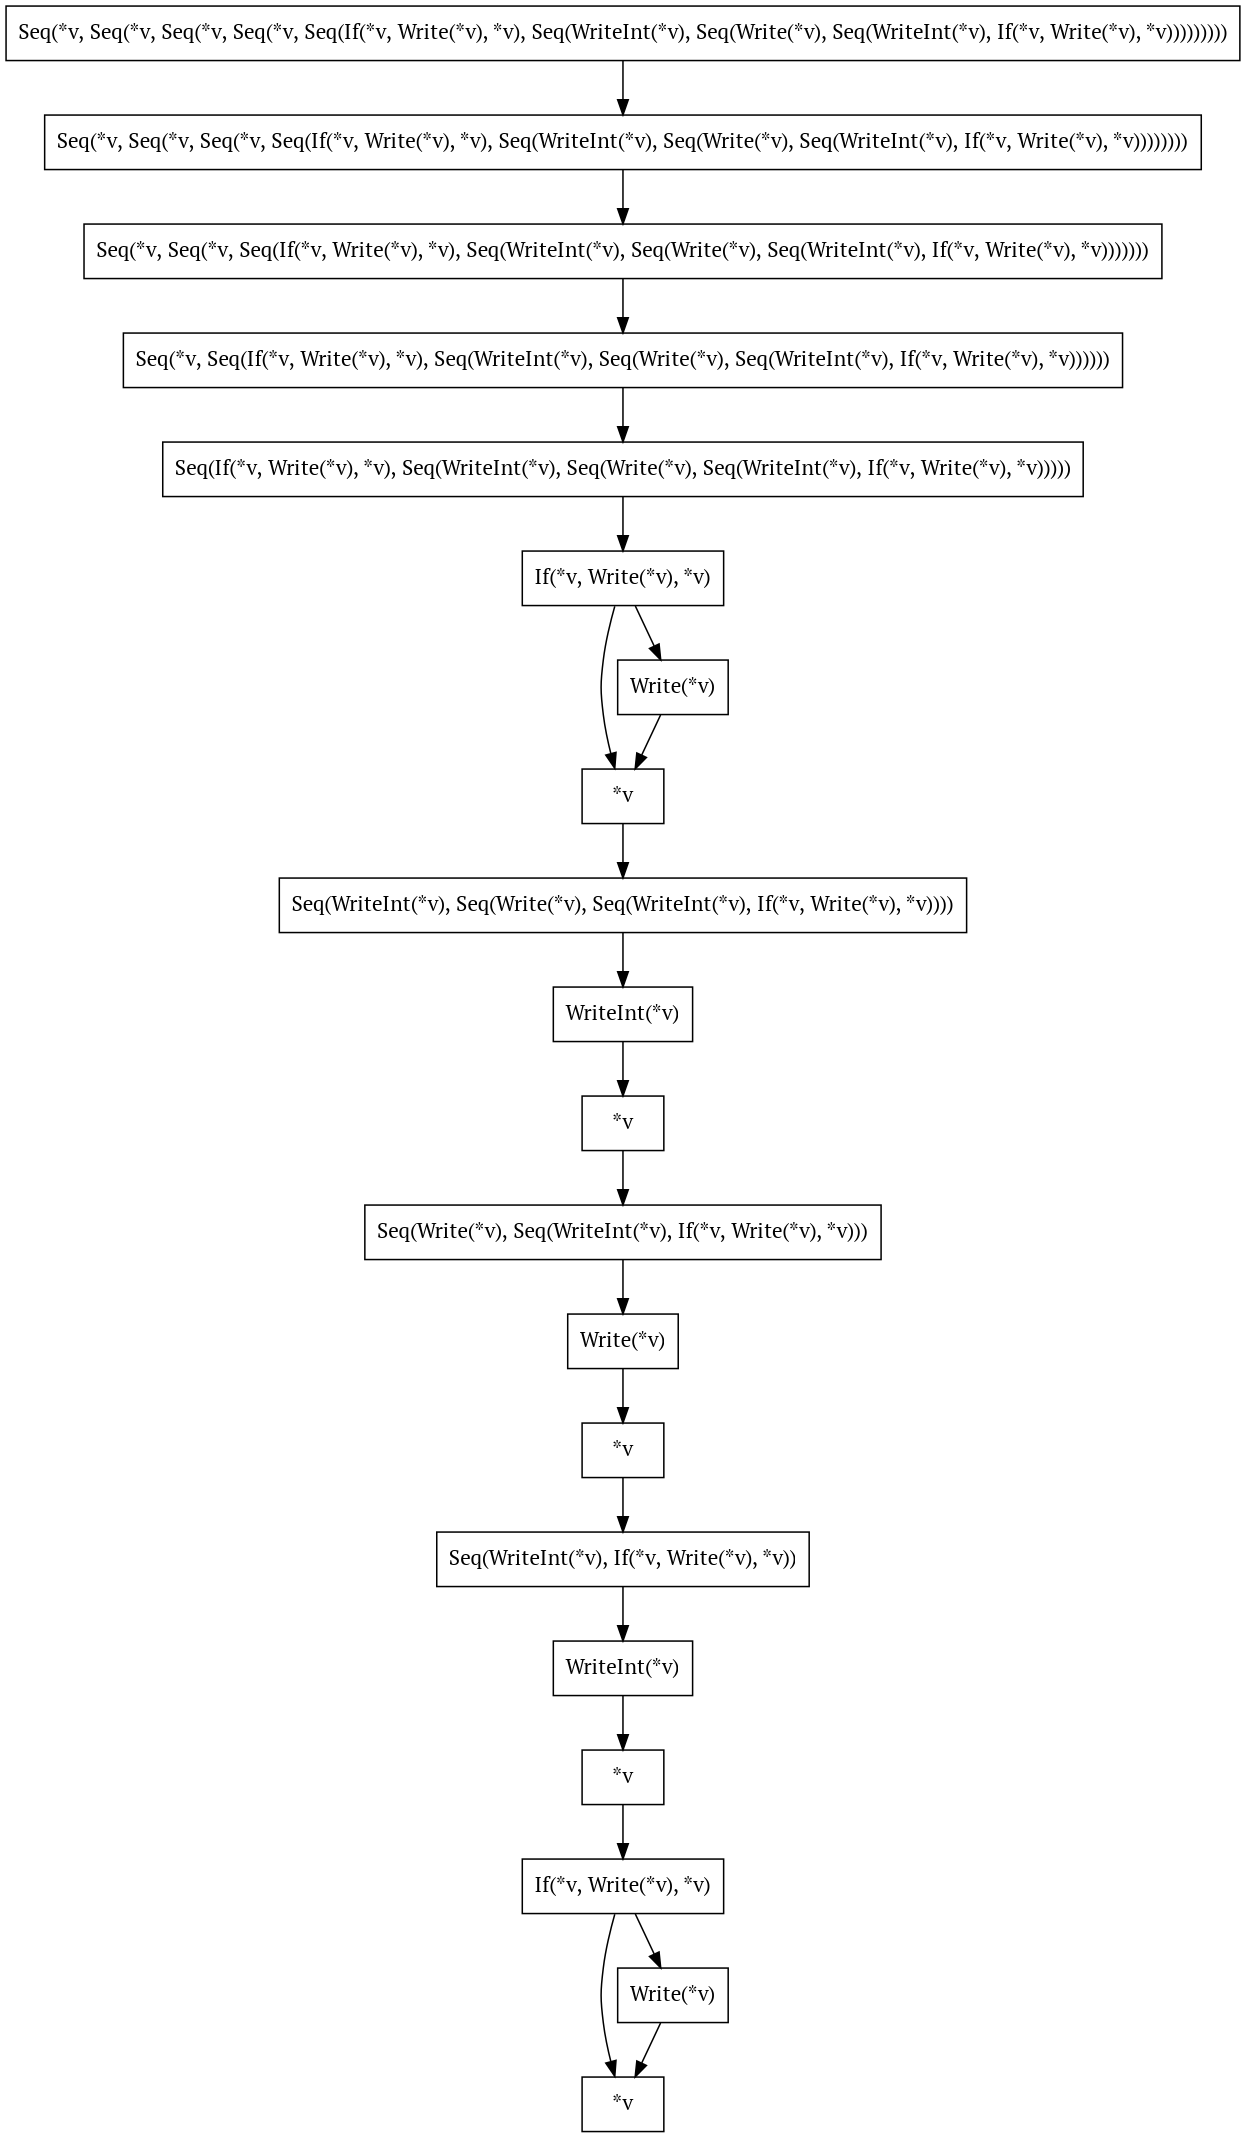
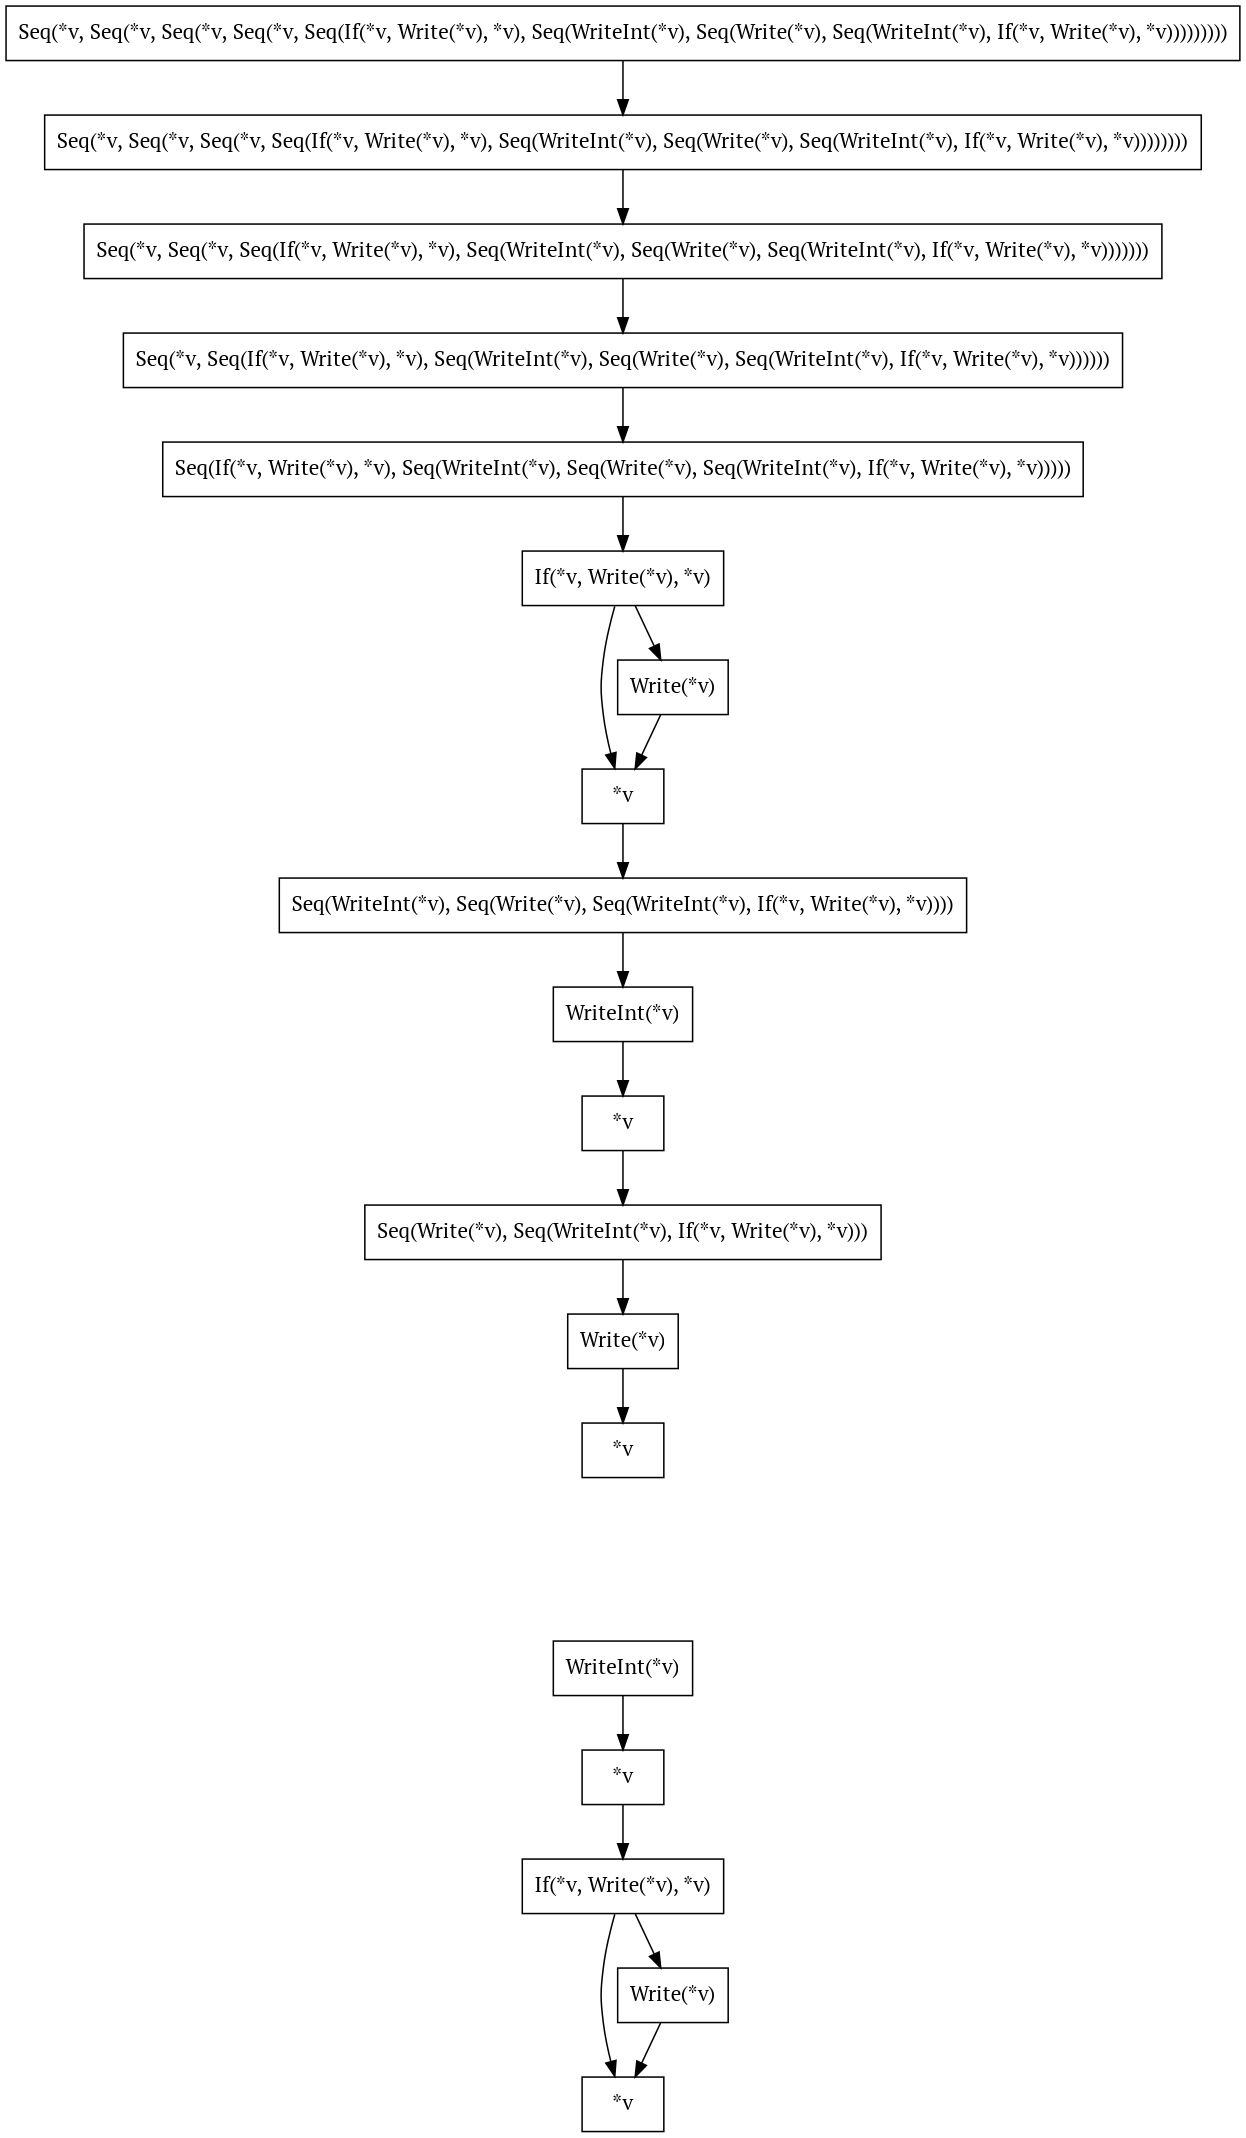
(623, 1559) -> none
